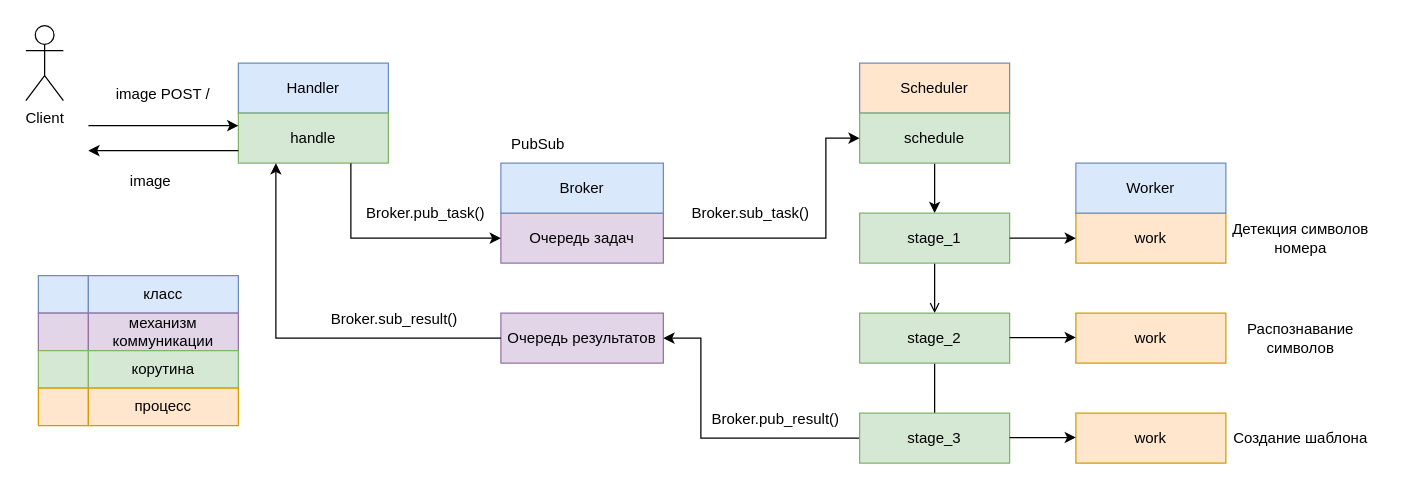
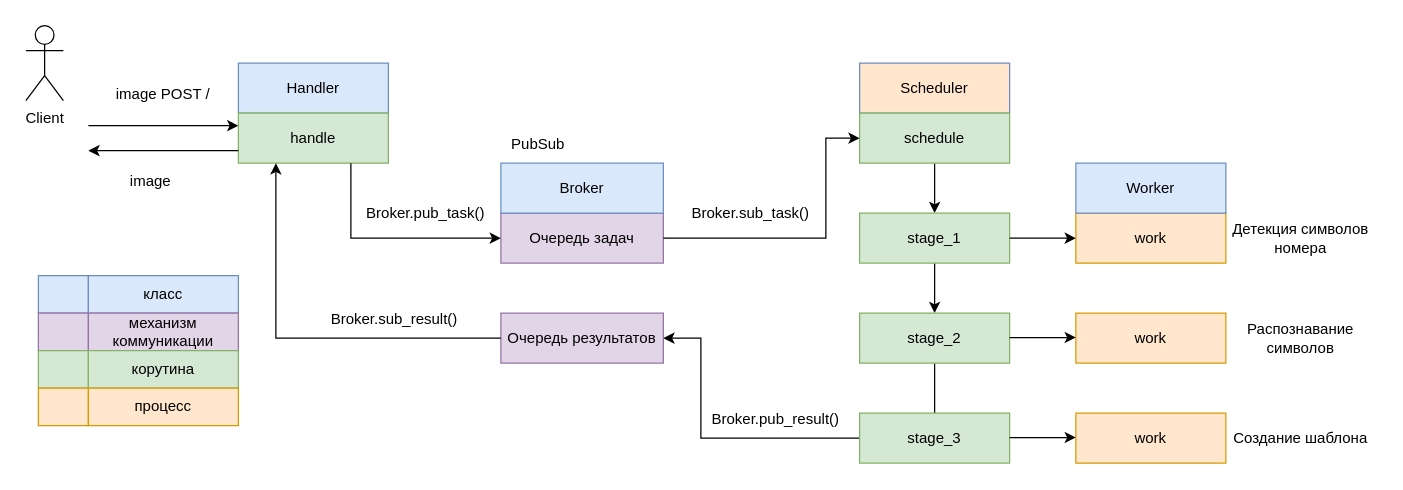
(934, 305) -> (934, 303)
